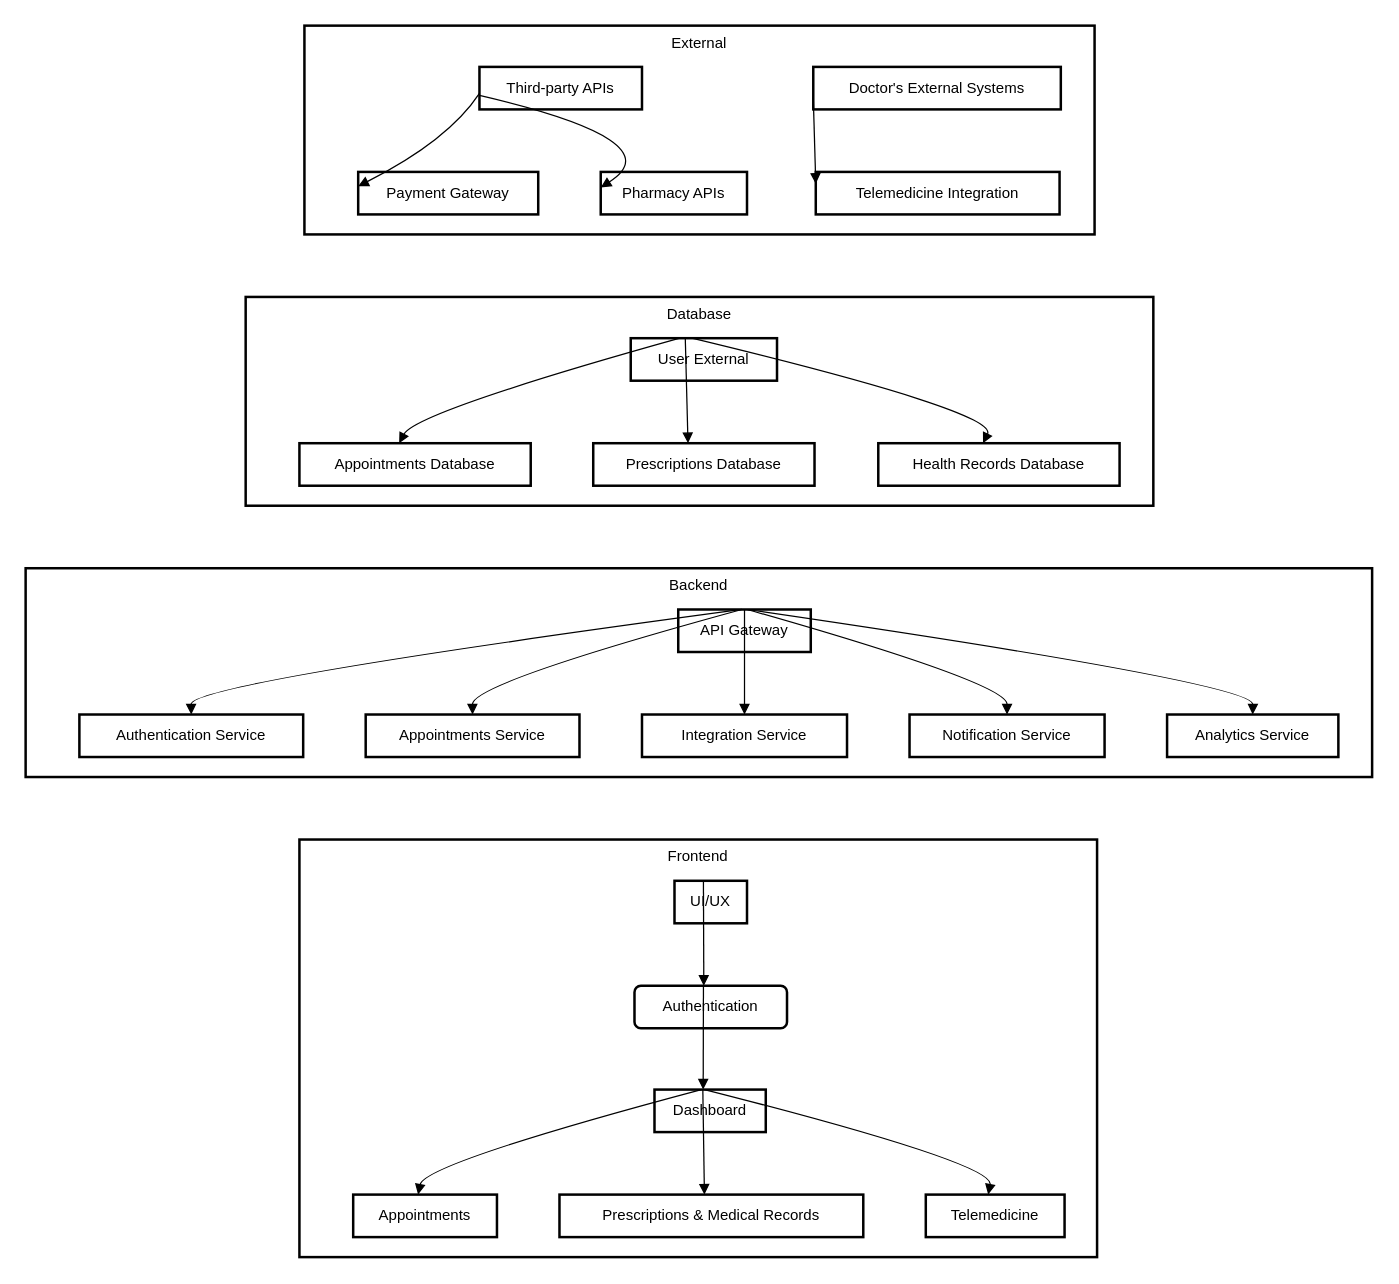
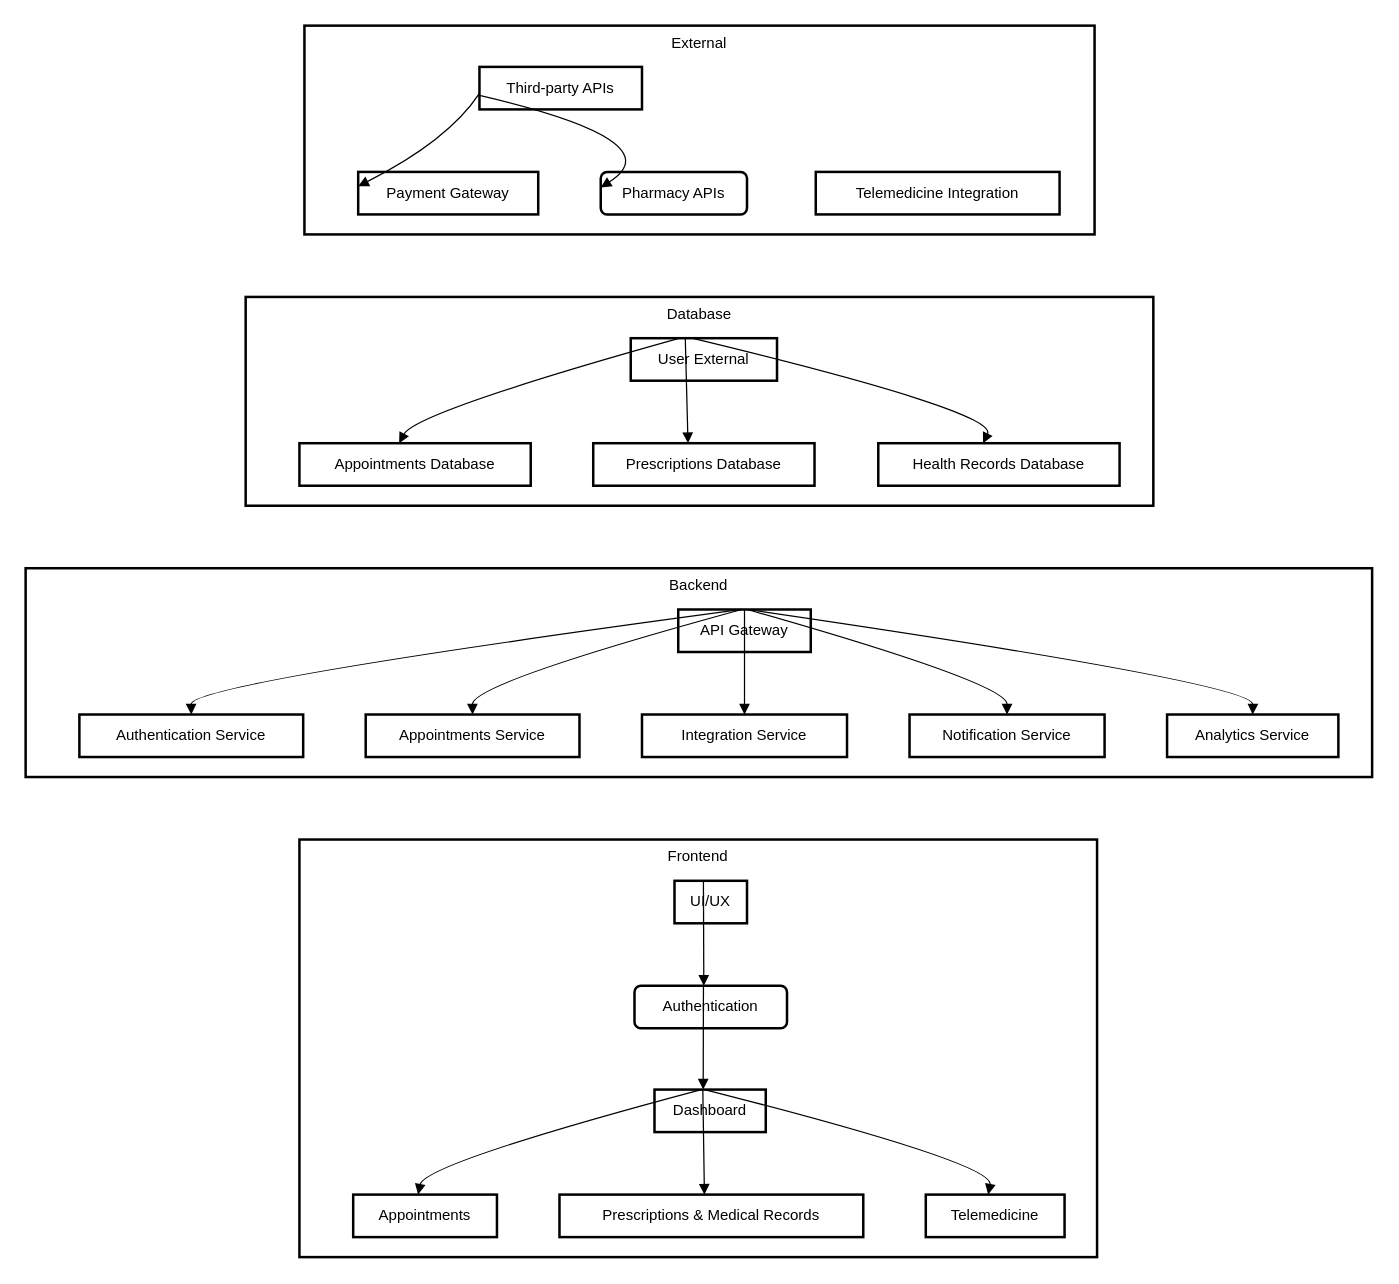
(937, 88) -> none
(814, 136) -> none
(674, 193) -> (674, 193)
